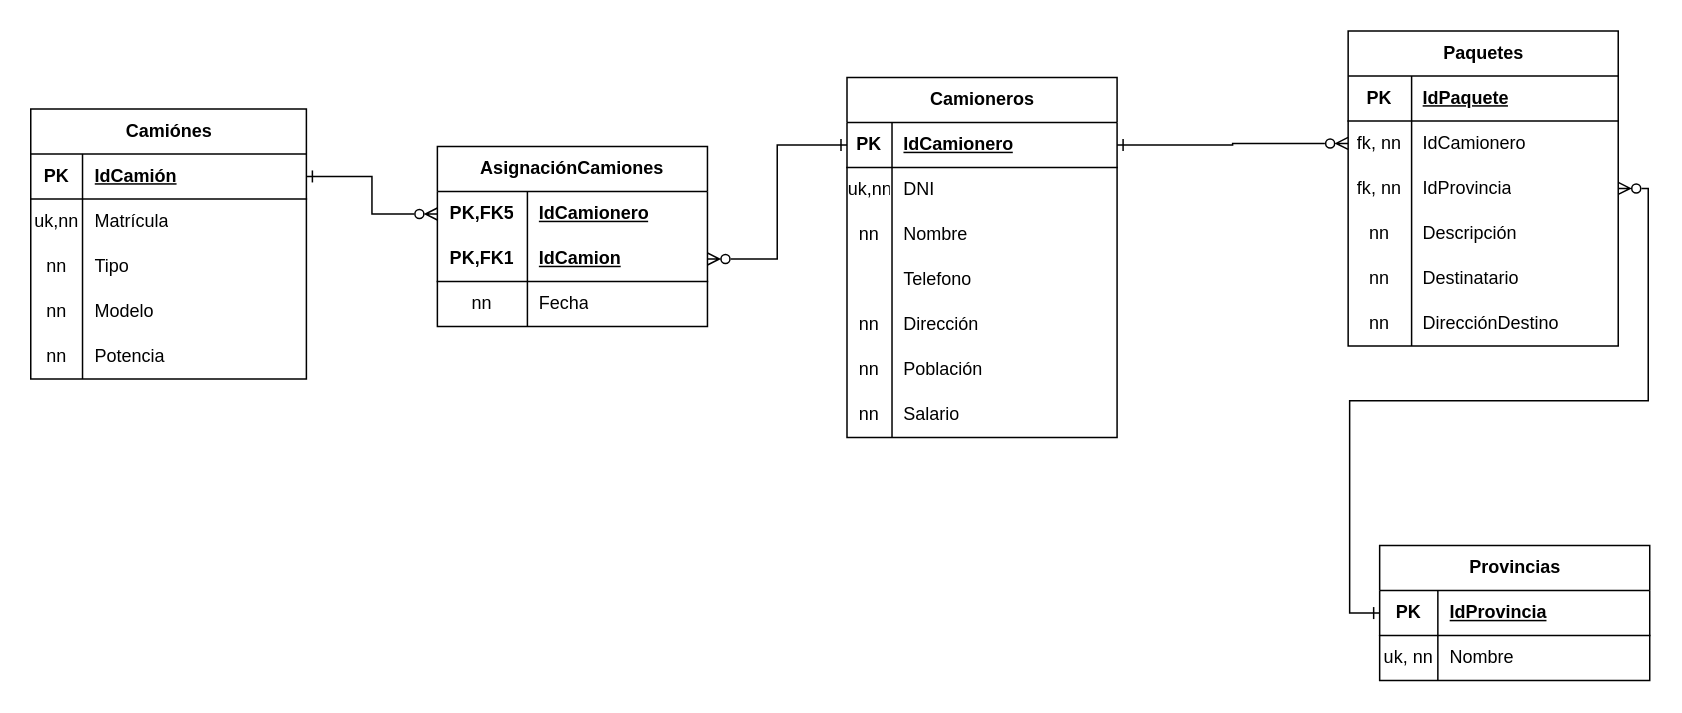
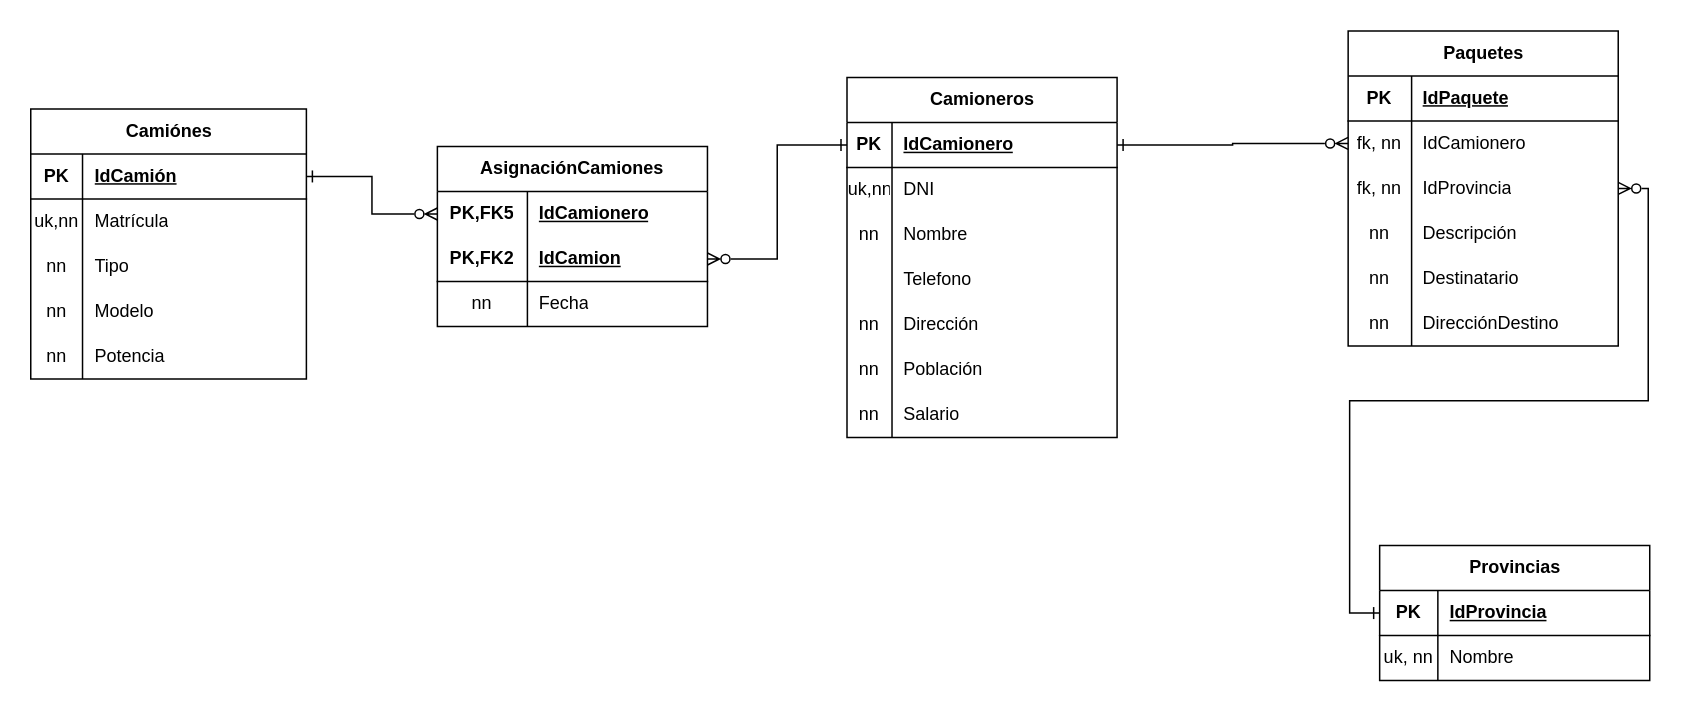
(482, 259) -> (482, 259)
